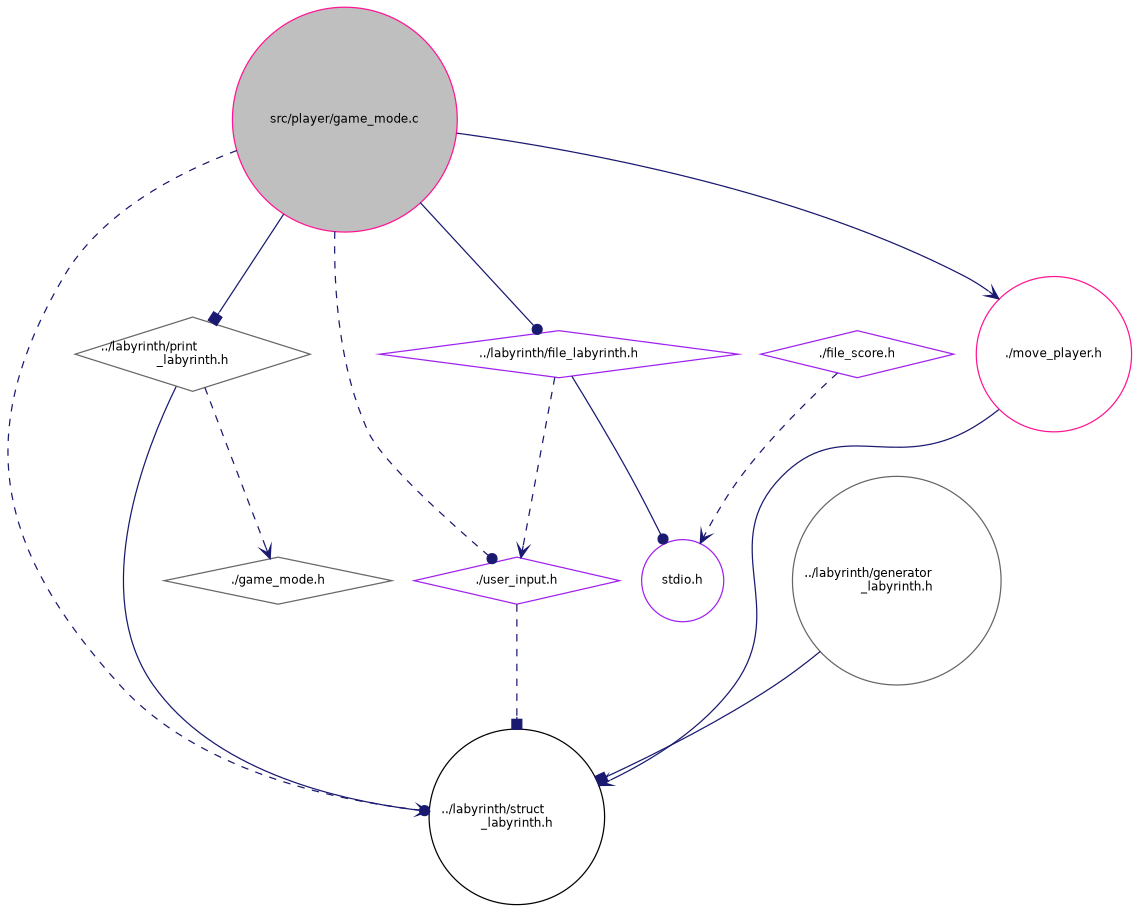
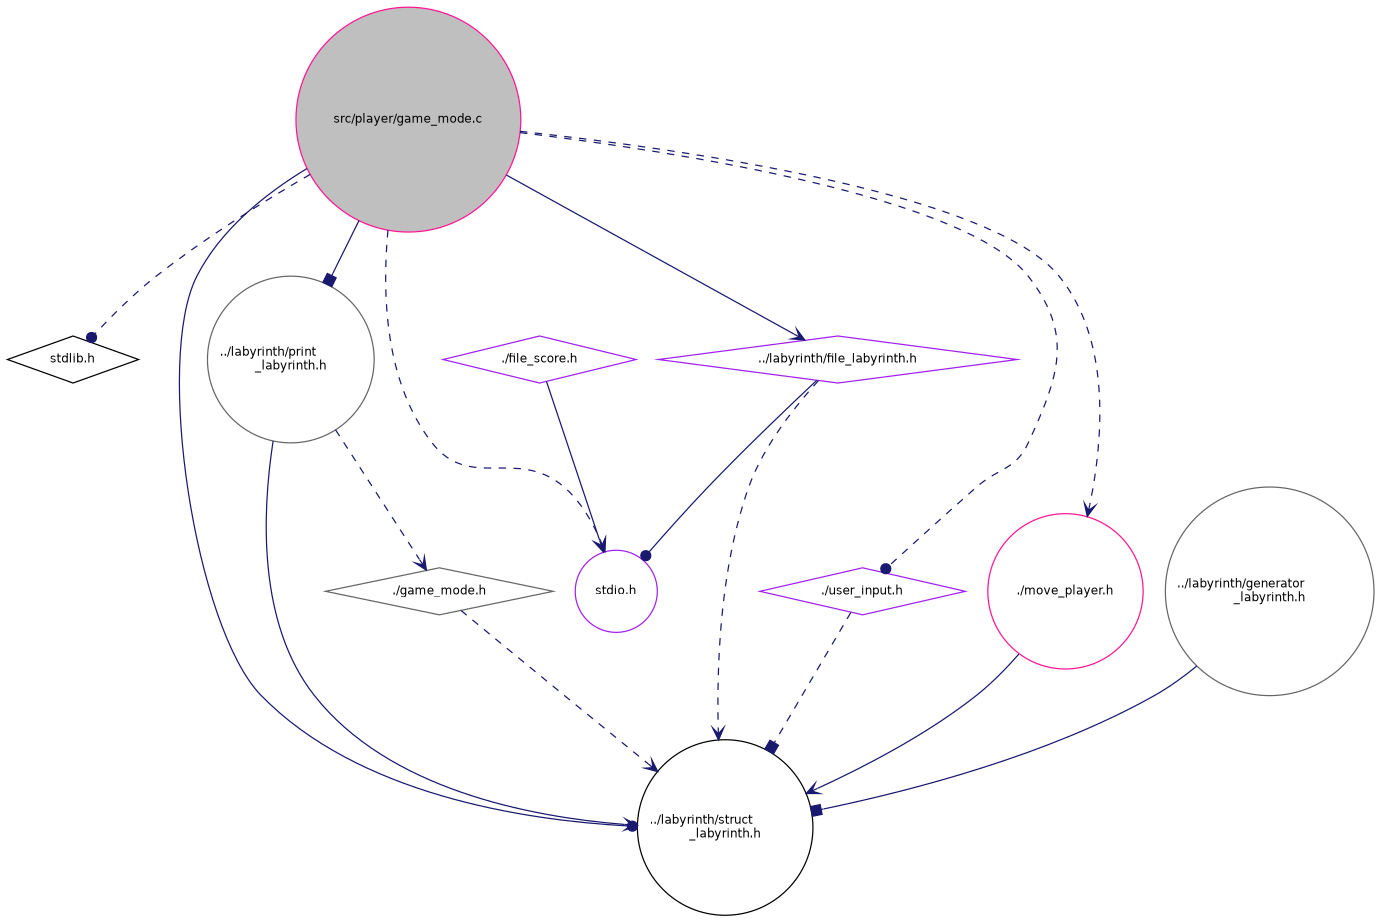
(730, 188) -> (915, 203)
(477, 264) -> (650, 254)
(193, 354) -> (291, 360)
none -> (73, 360)
none -> (428, 437)
(765, 447) -> (573, 461)
(539, 461) -> (733, 543)
(27, 545) -> (216, 609)
none -> (554, 687)
